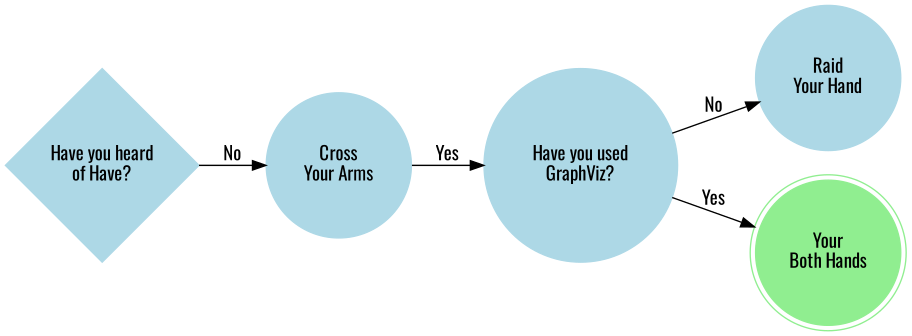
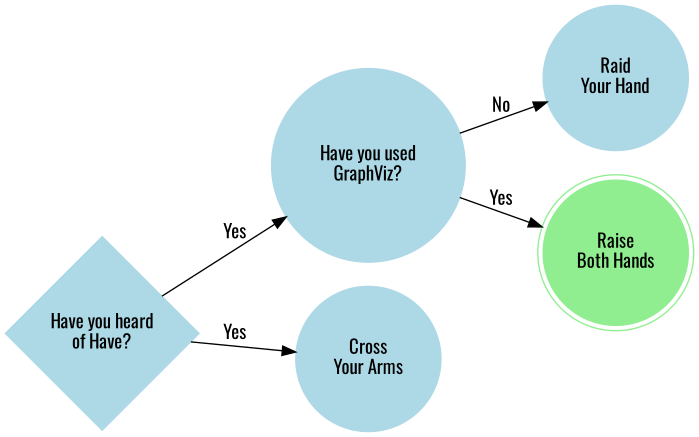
(233, 155) -> (235, 334)
(441, 165) -> (218, 260)
(828, 253) -> (616, 253)
